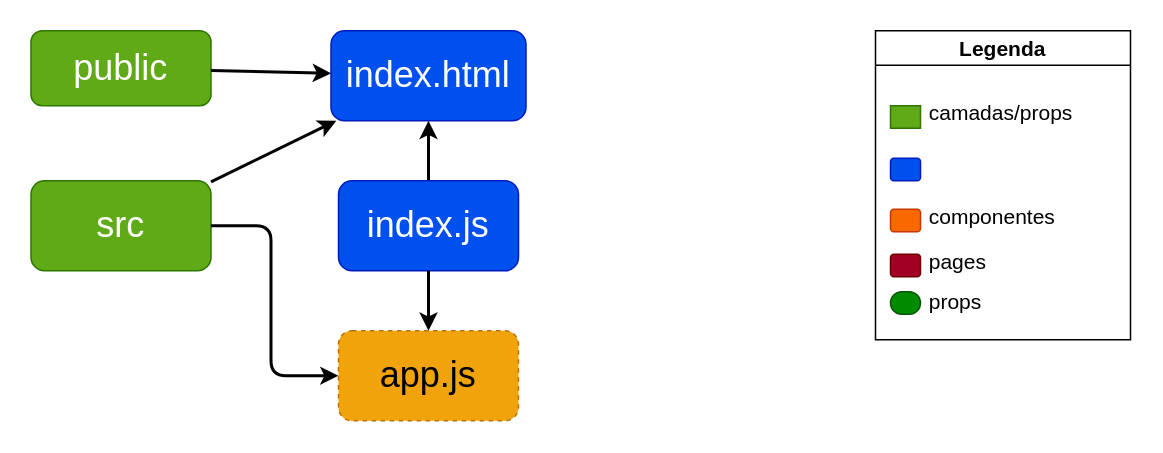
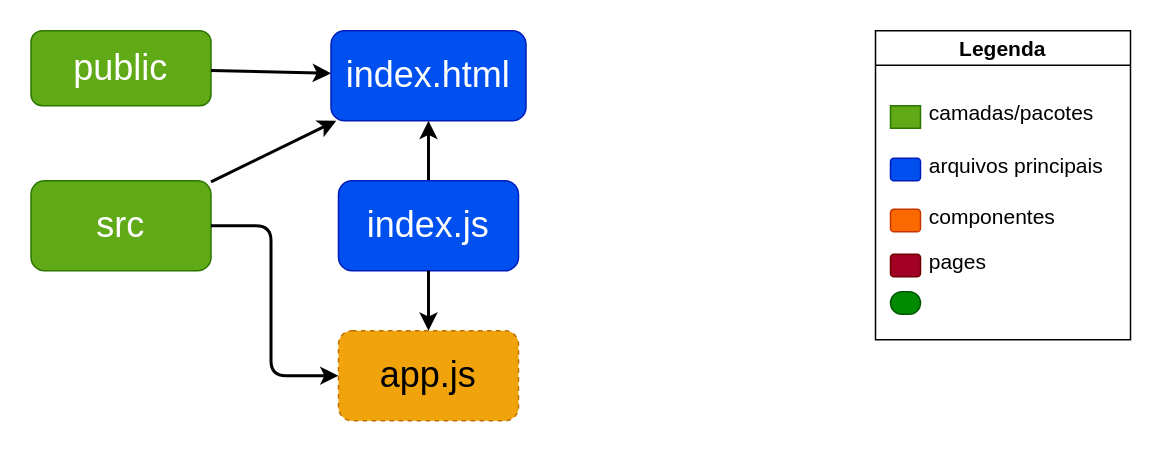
(1006, 113) -> (1017, 113)
none -> (1024, 166)
(964, 302) -> none
